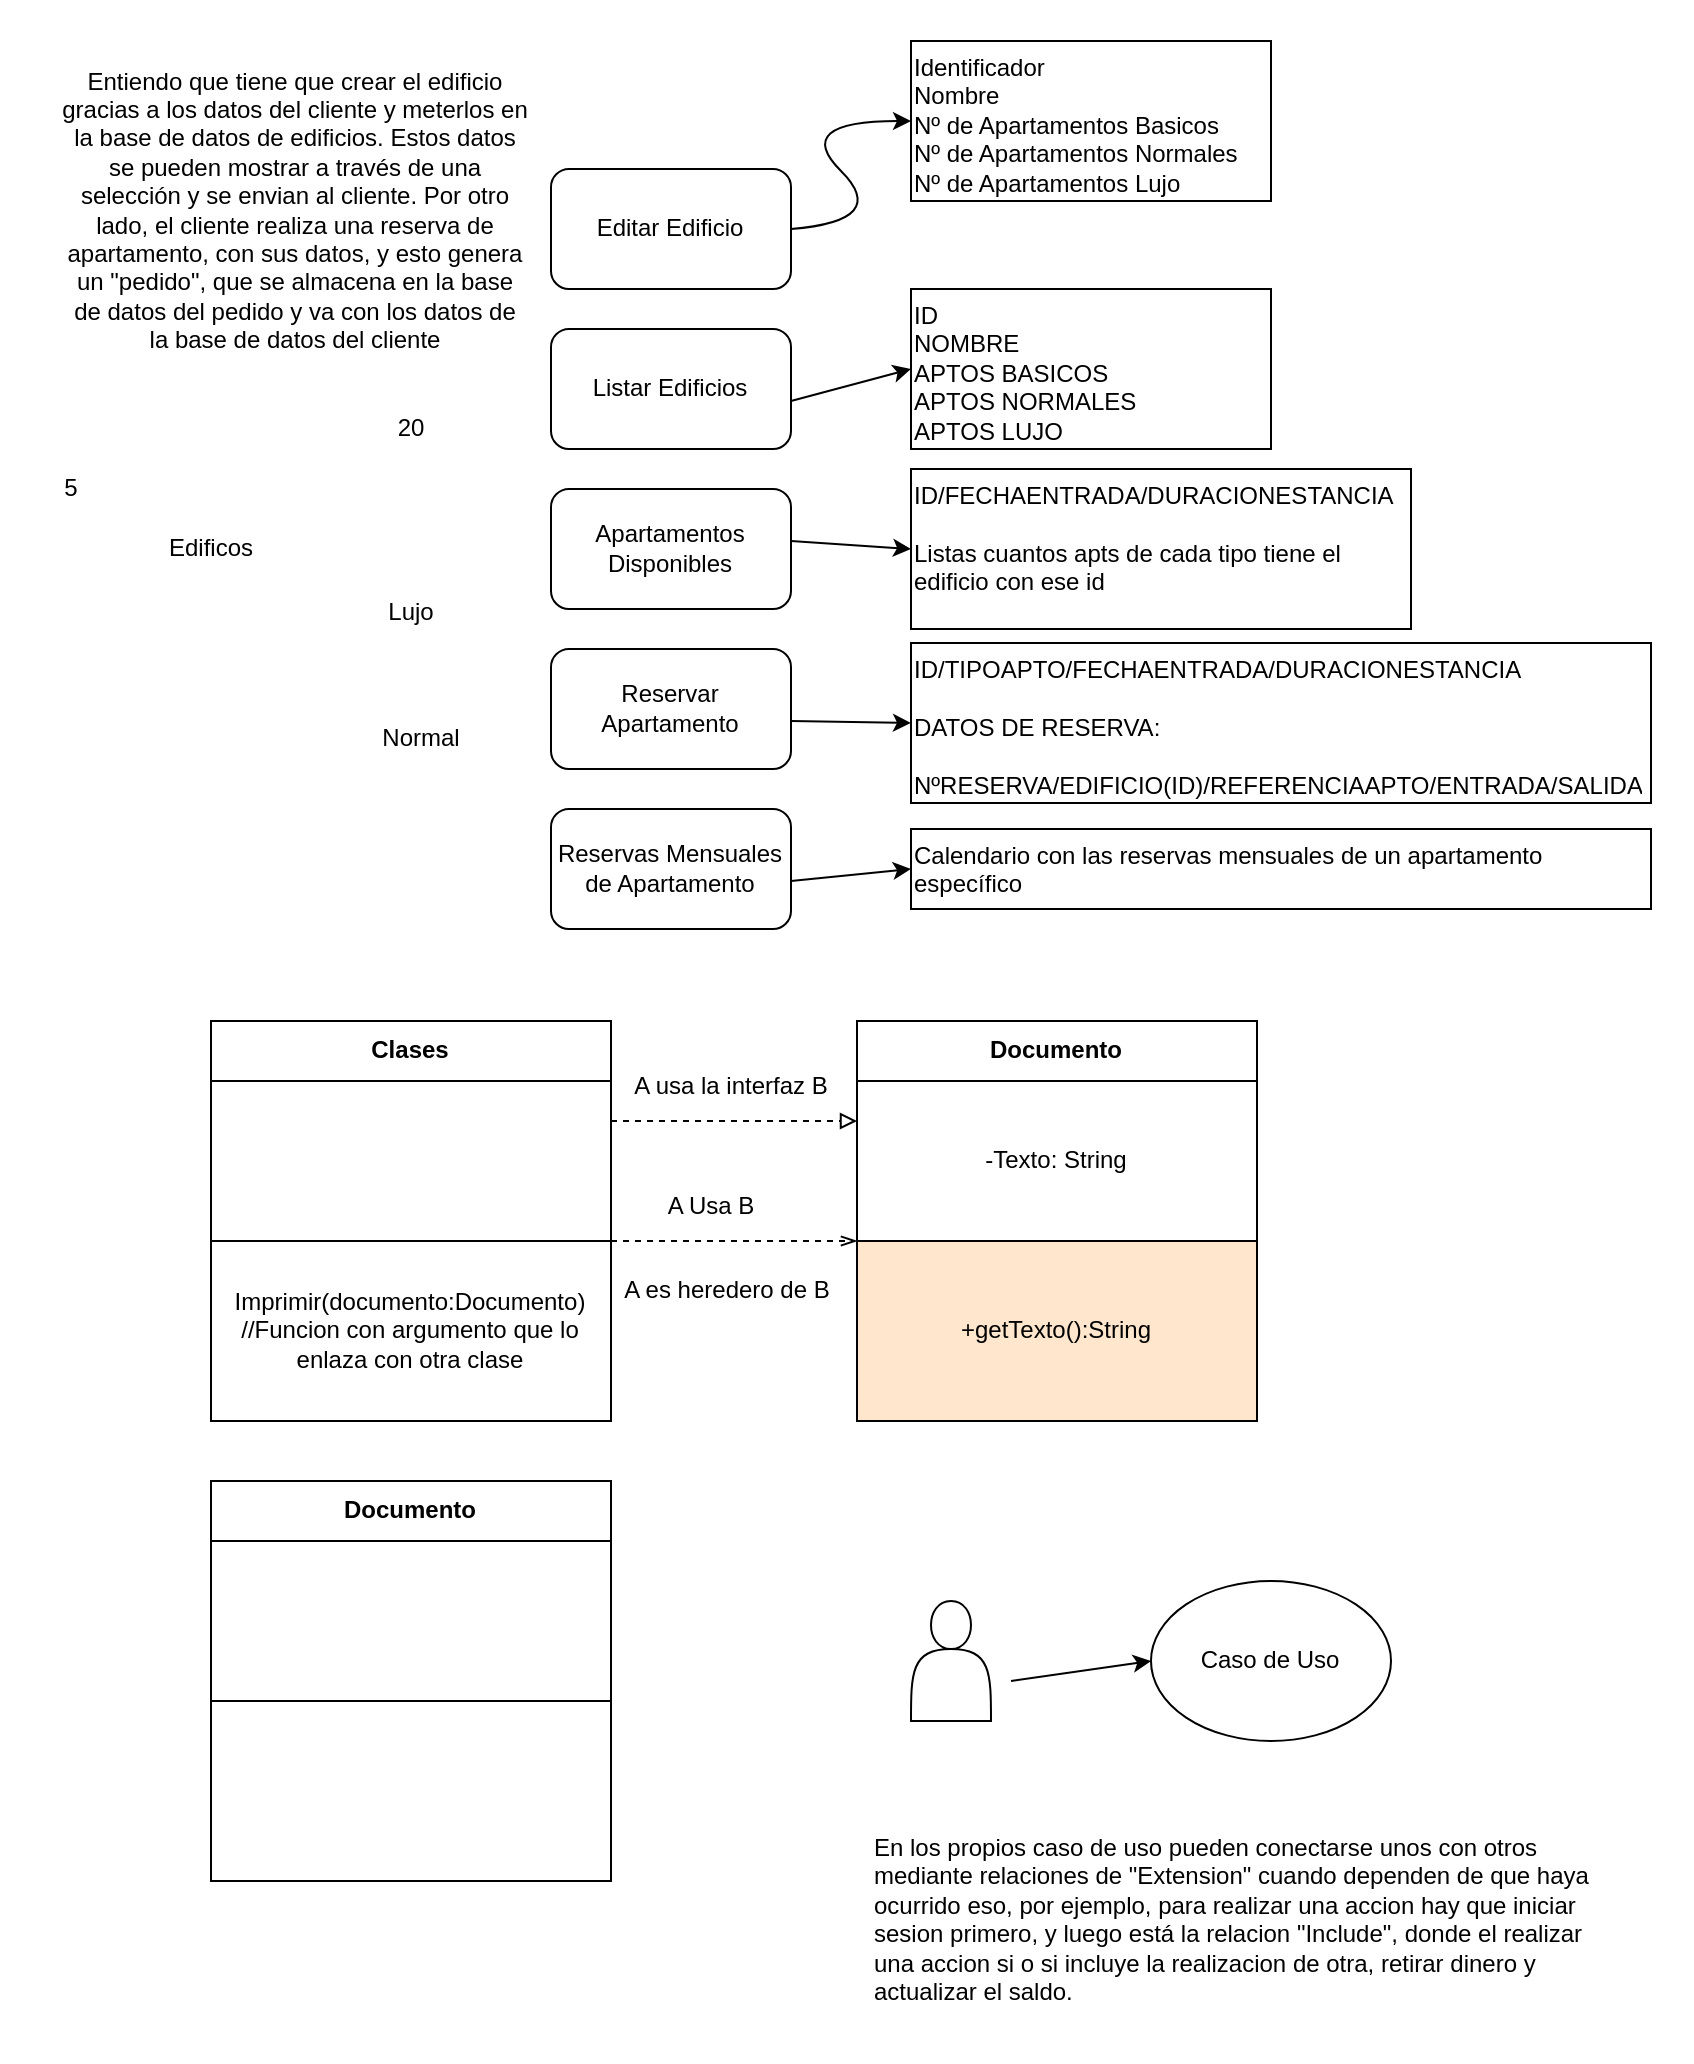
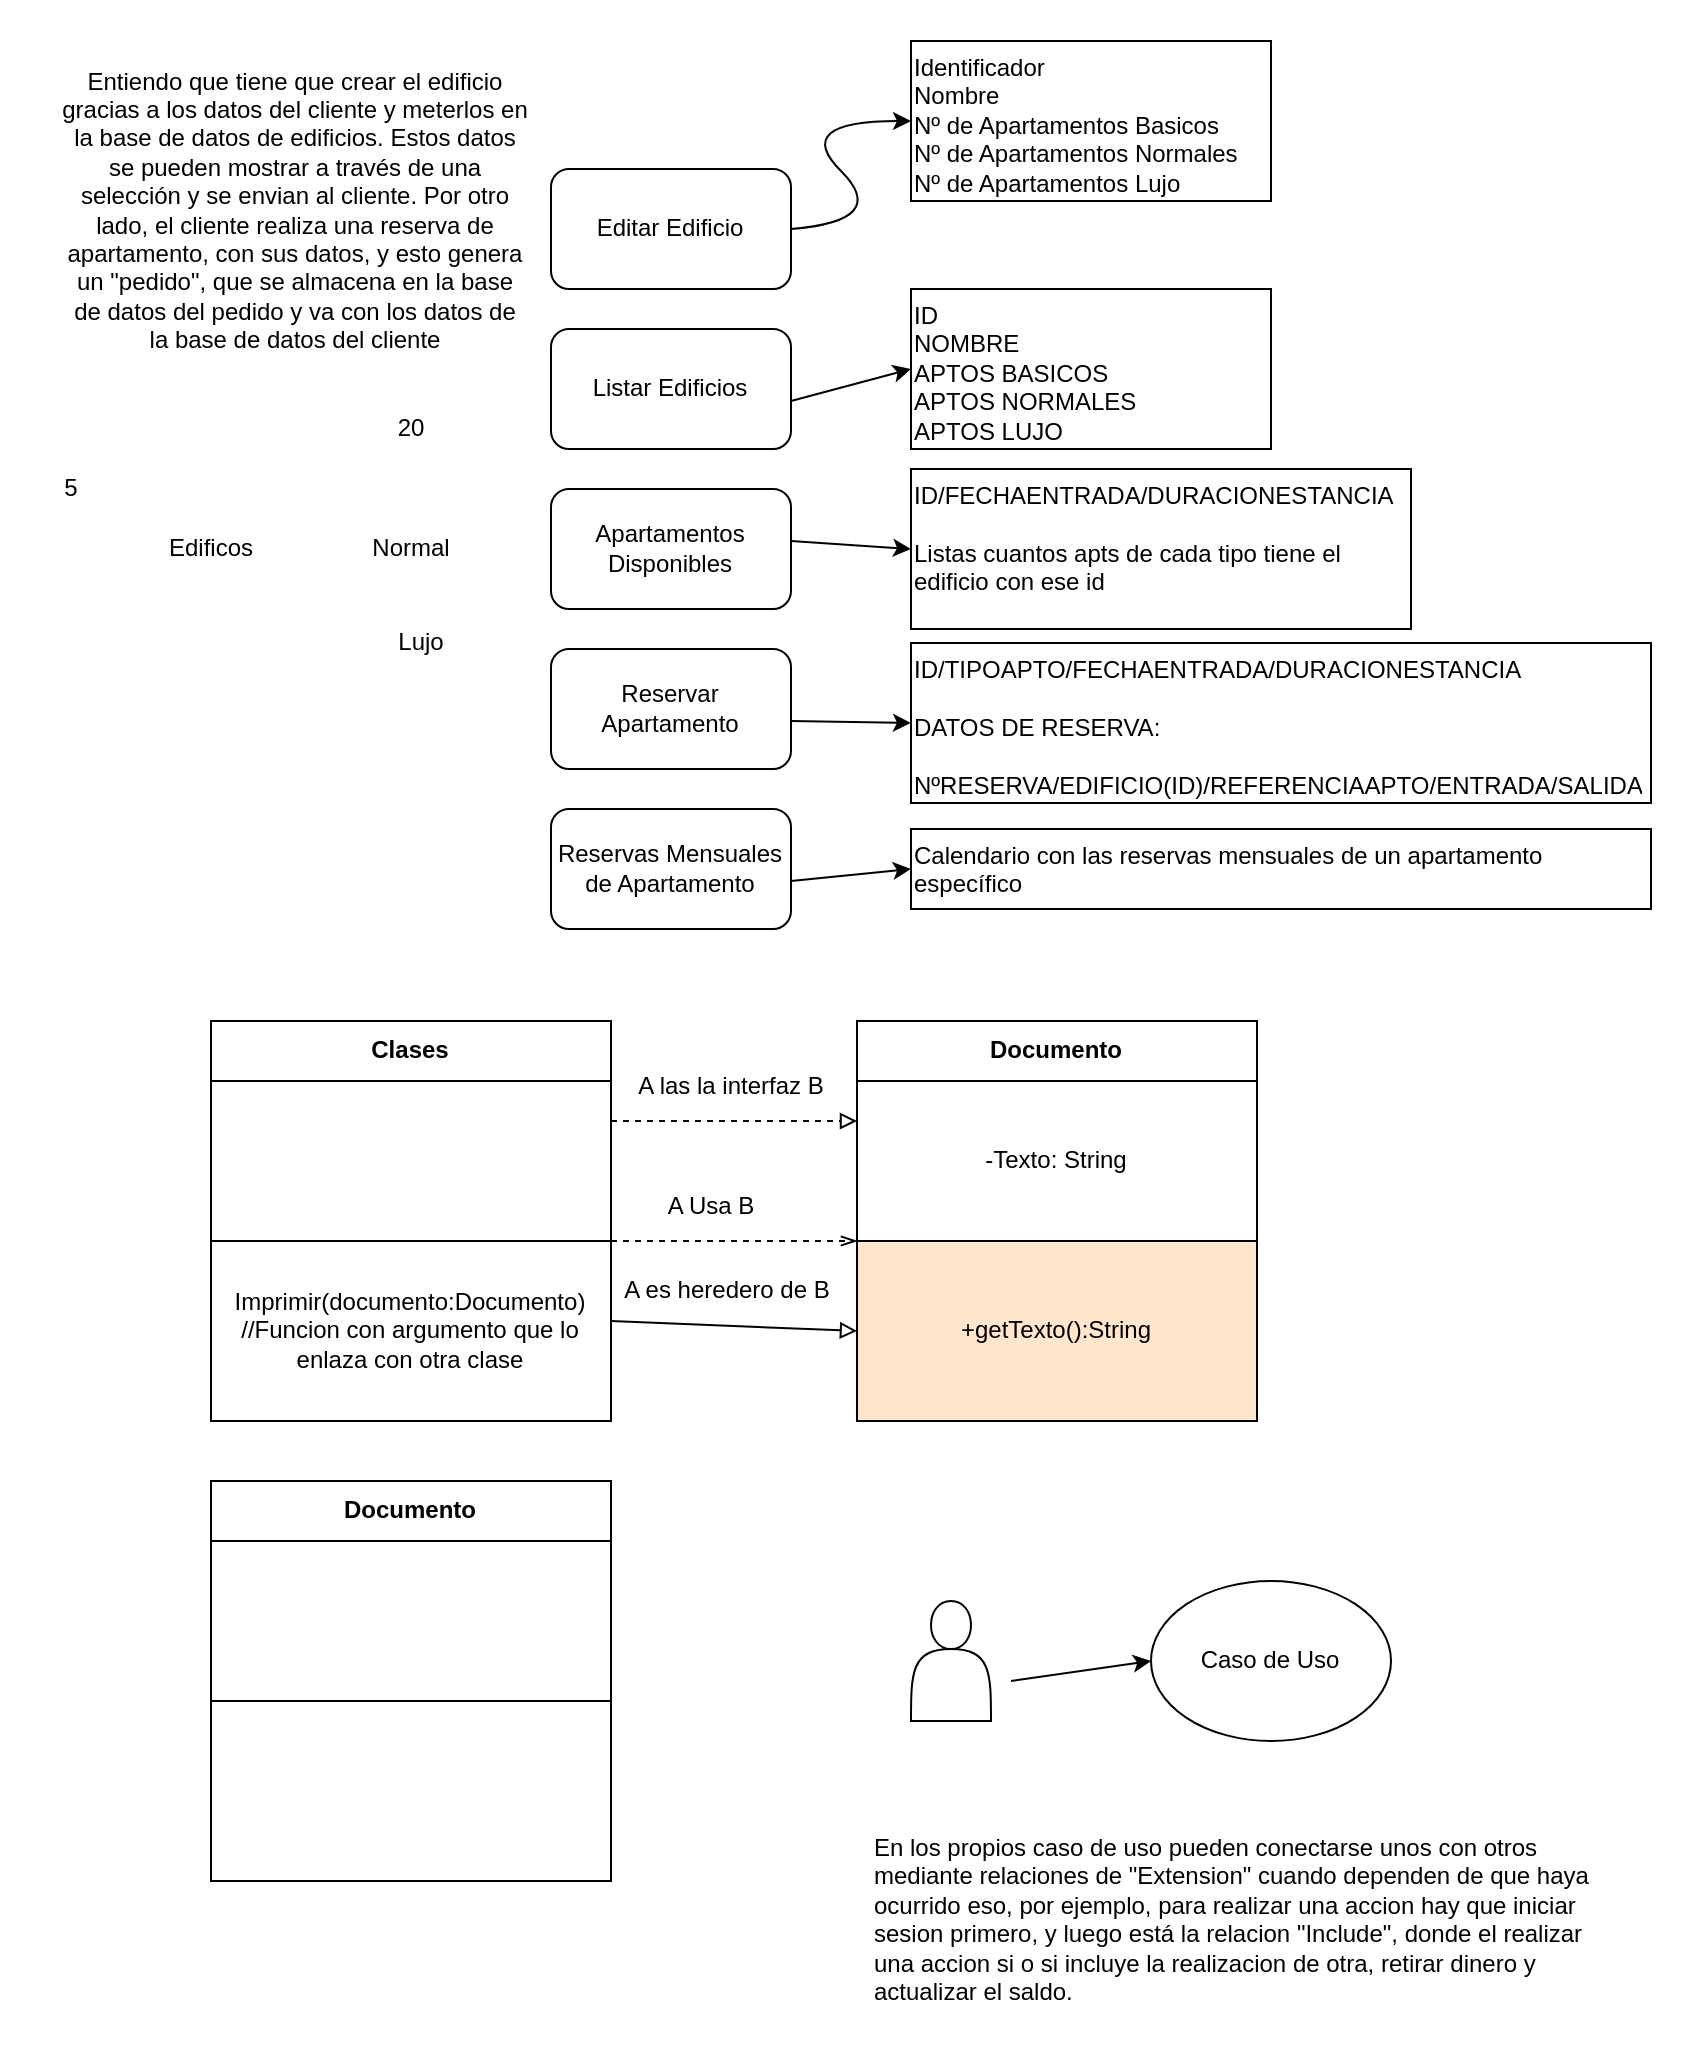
(411, 613) -> (421, 643)
(421, 739) -> (411, 549)
(732, 1087) -> (732, 1087)
none -> (727, 1326)
